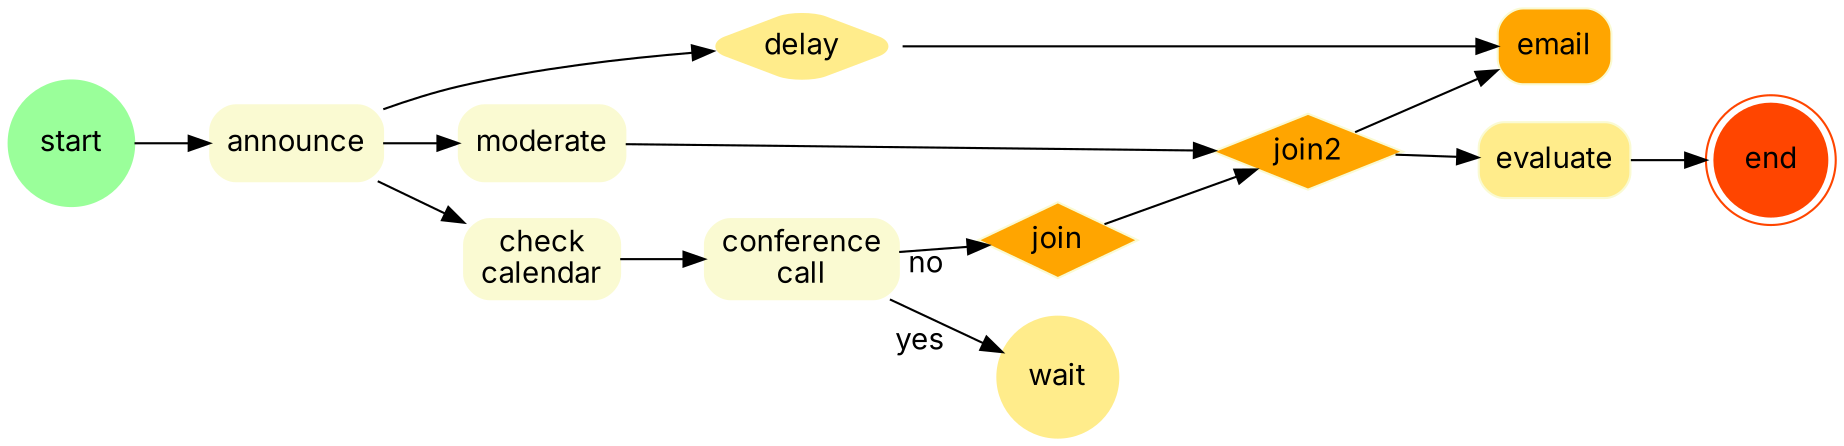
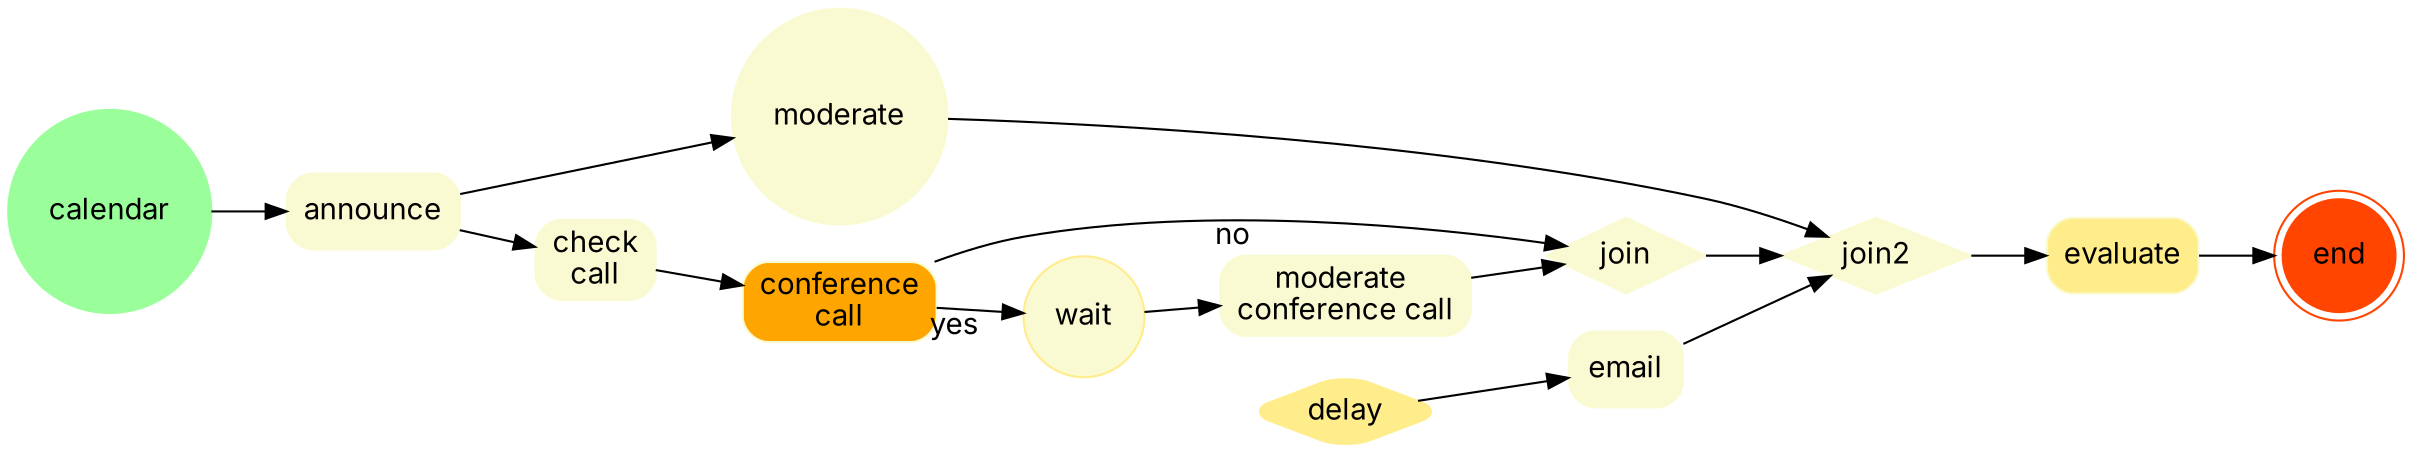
(1555, 46) -> (1626, 369)
(536, 71) -> none
(1417, 105) -> (1747, 314)
(71, 143) -> (110, 211)
(542, 143) -> (840, 117)
(1308, 152) -> (1876, 256)
(1058, 240) -> (1626, 256)
(542, 259) -> (596, 260)
(802, 259) -> (840, 302)
none -> (1345, 296)
(1058, 377) -> (1084, 317)
